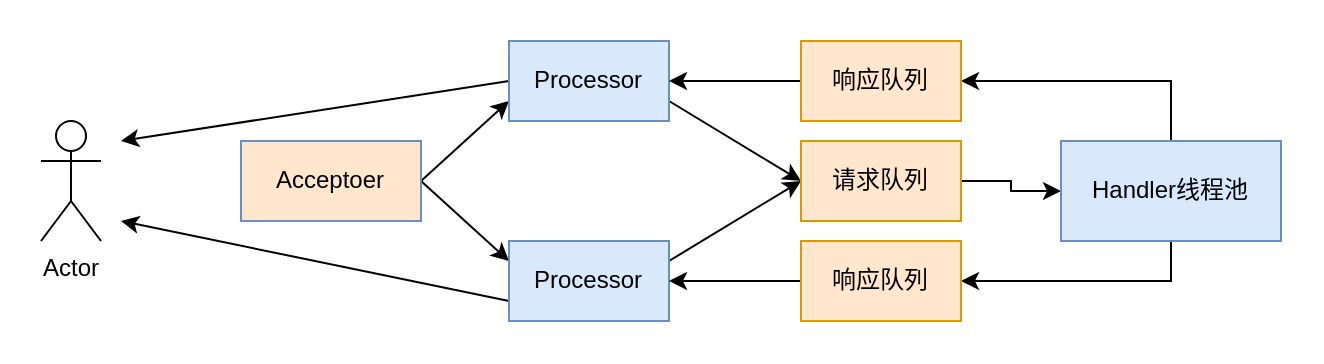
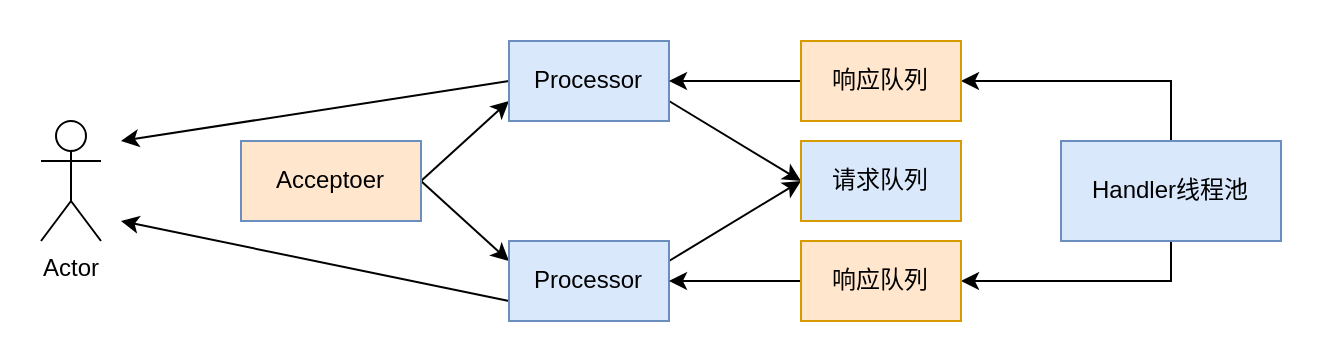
(881, 181) -> (881, 181)
(1009, 181) -> none
